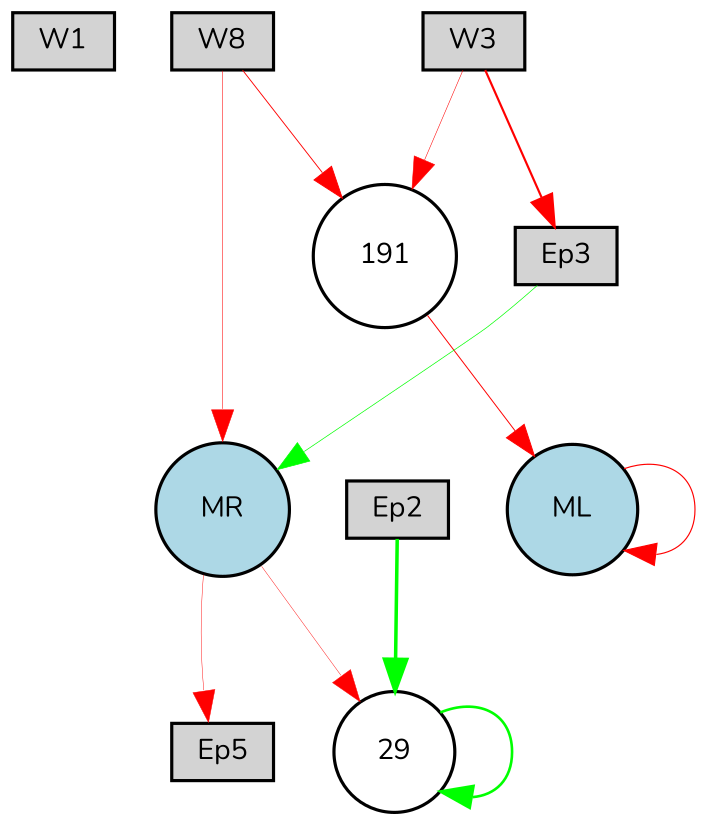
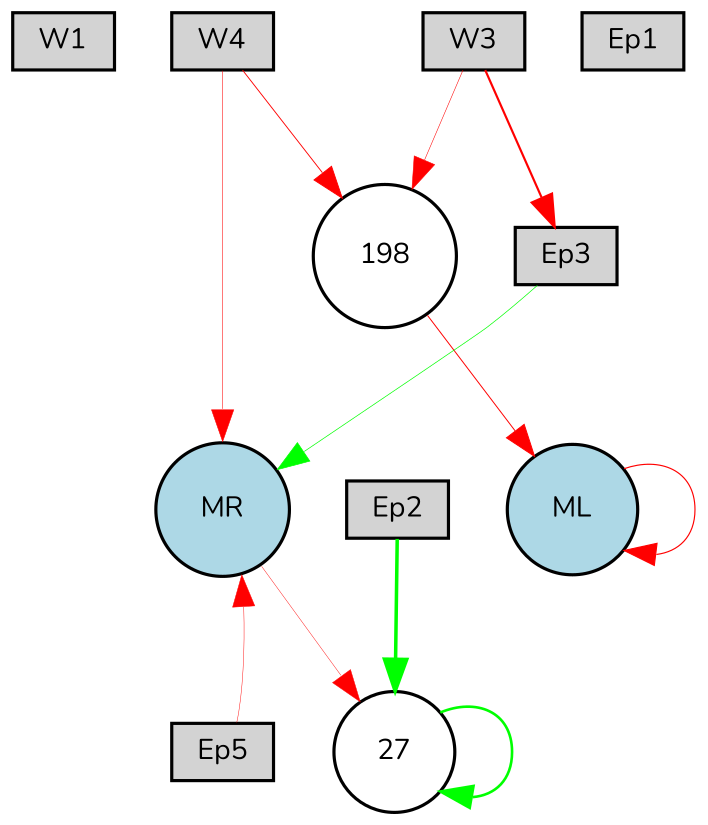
(223, 41) -> (223, 41)
none -> (633, 41)
(385, 256) -> (385, 256)
(201, 632) -> (243, 665)
(394, 752) -> (394, 752)
